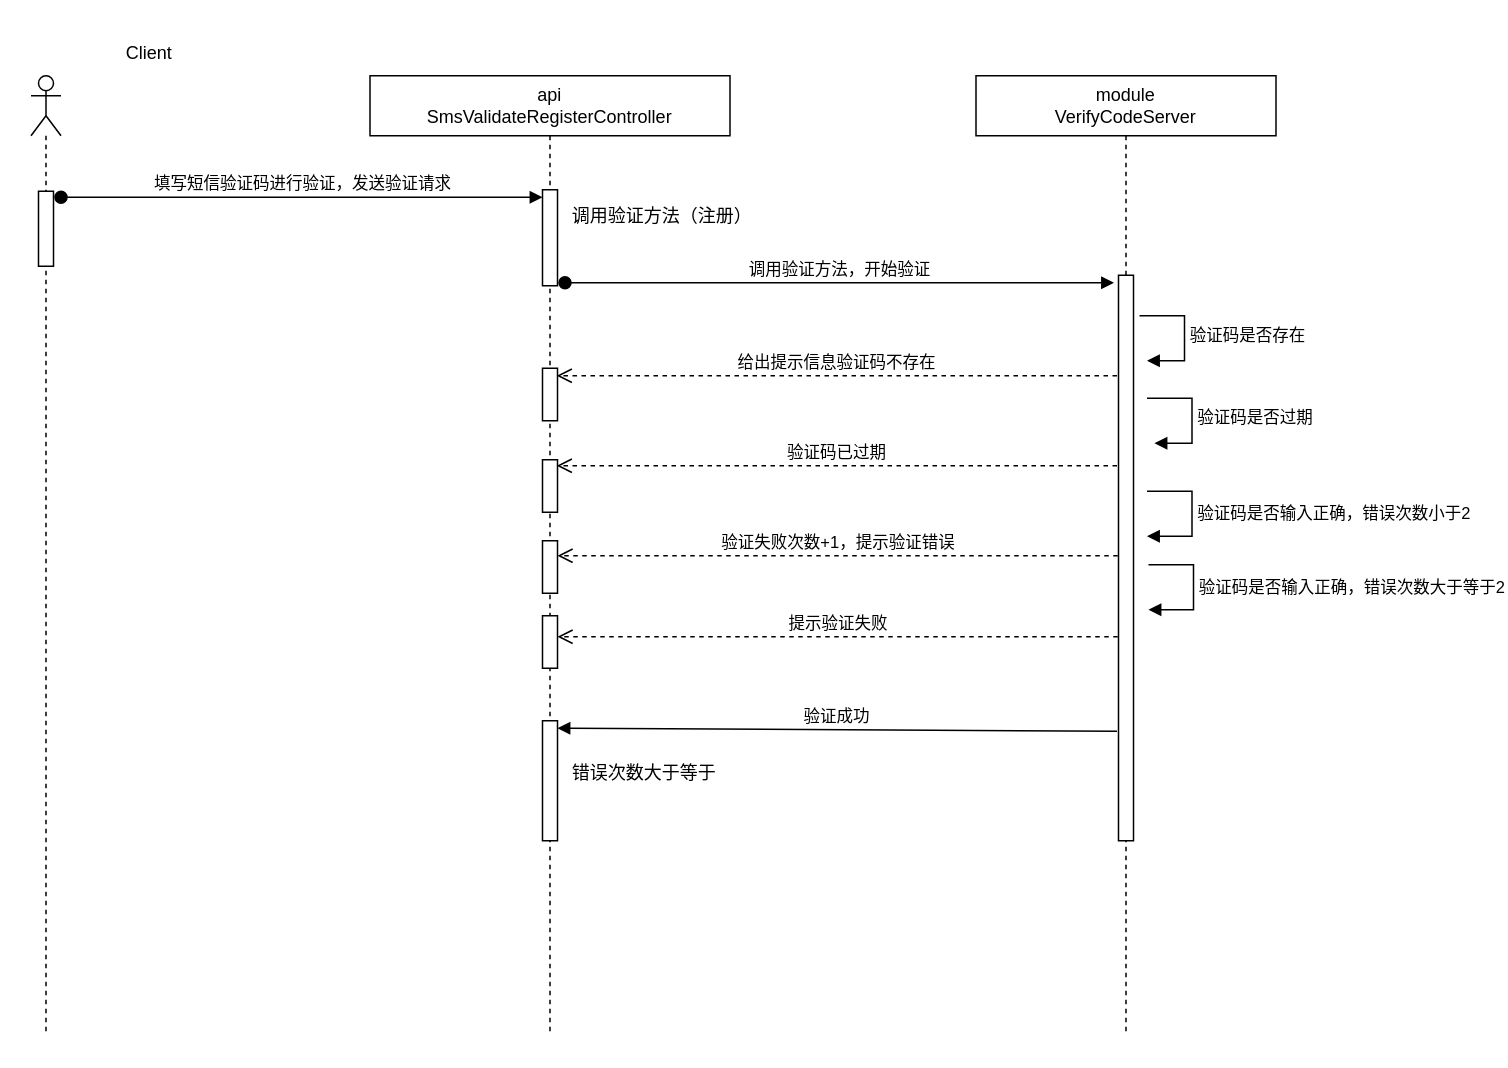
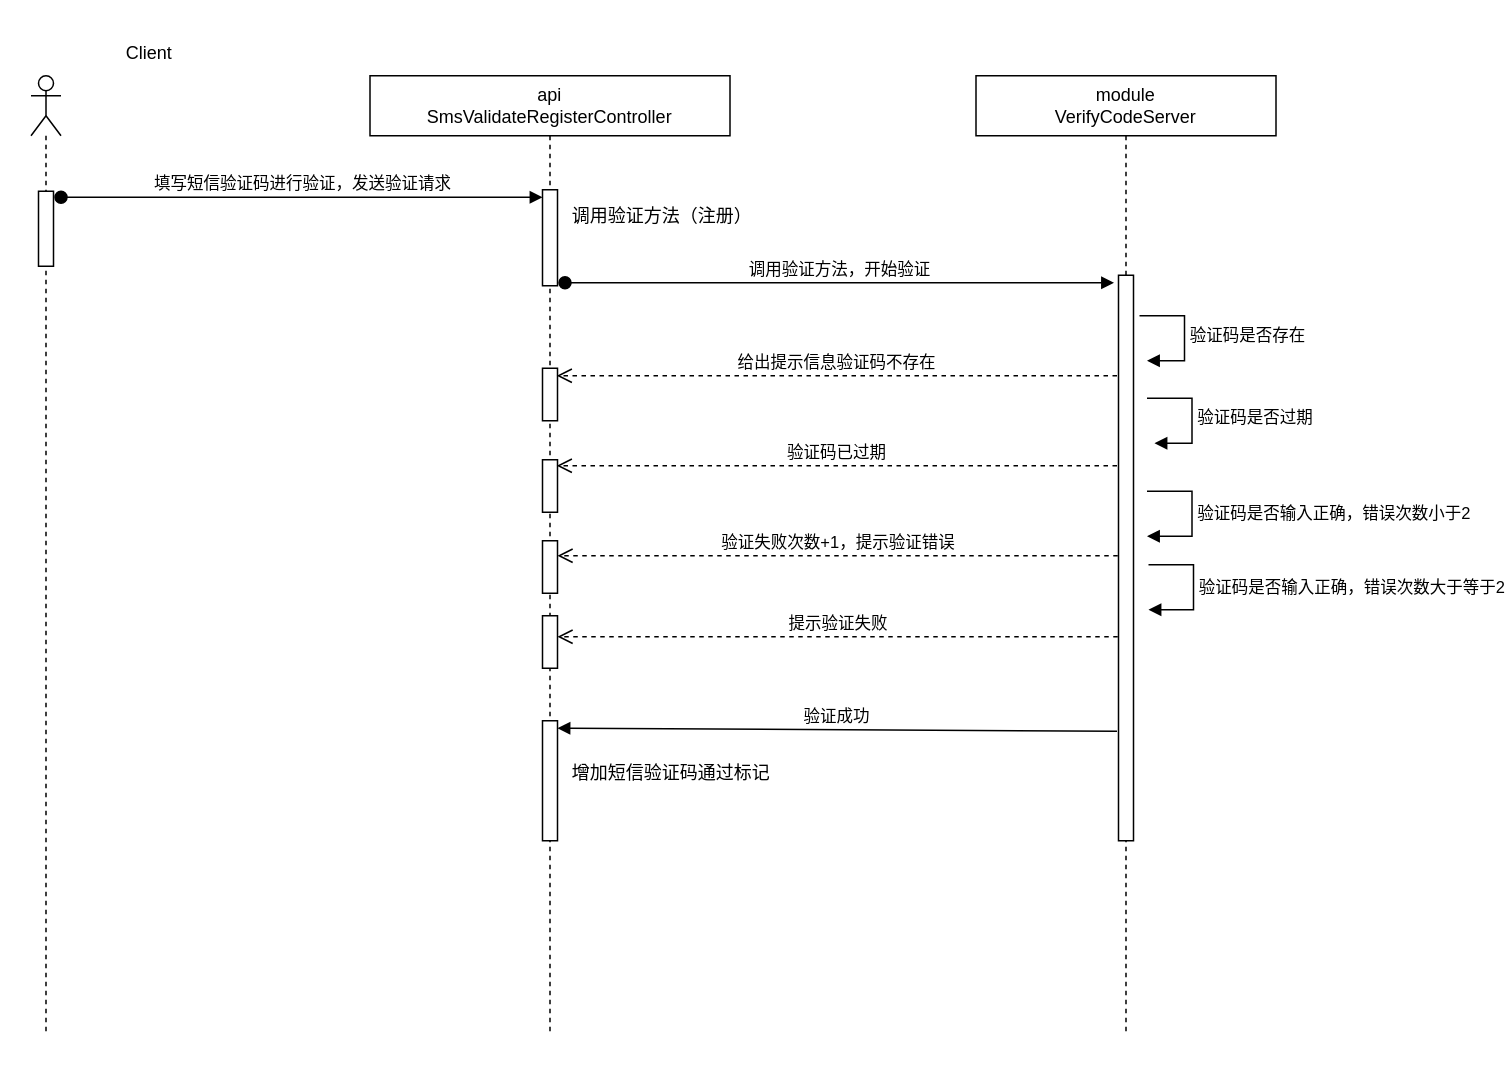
(644, 773) -> (671, 773)
